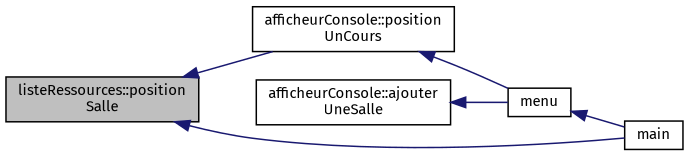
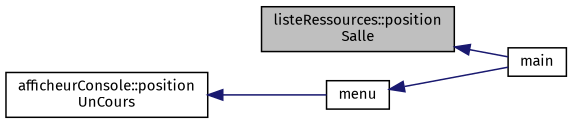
(235, 62) -> none
(353, 102) -> none
